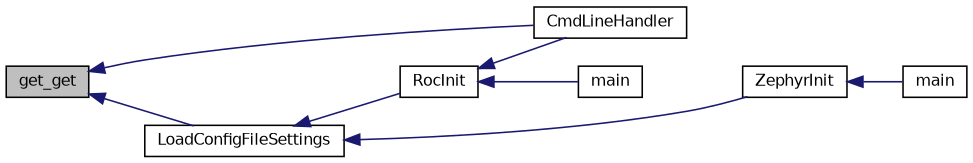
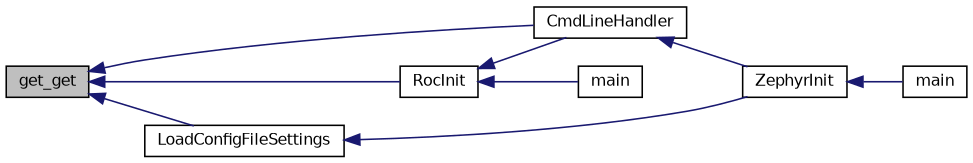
none -> (710, 55)
(355, 107) -> (252, 82)
